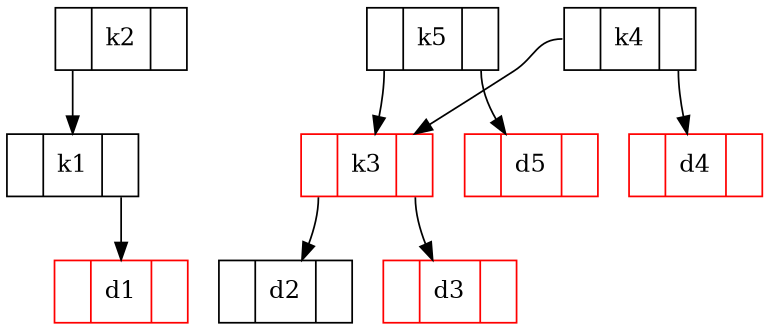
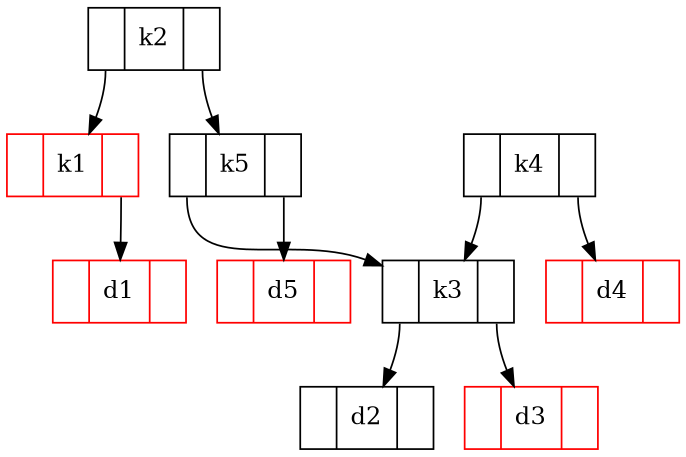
none -> (205, 95)
(73, 165) -> (73, 165)
(367, 165) -> (448, 292)
